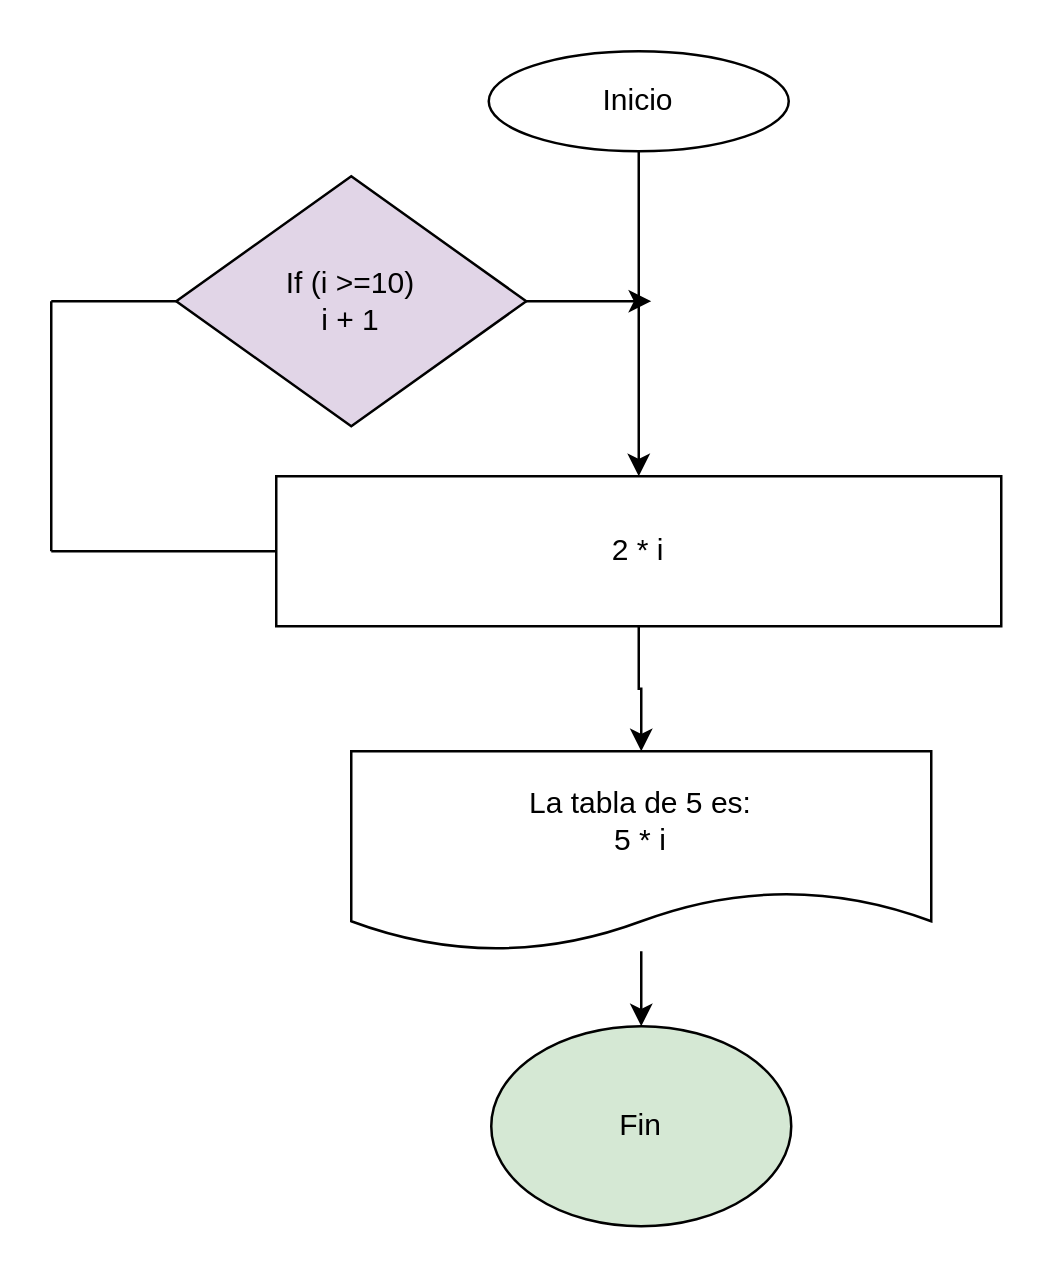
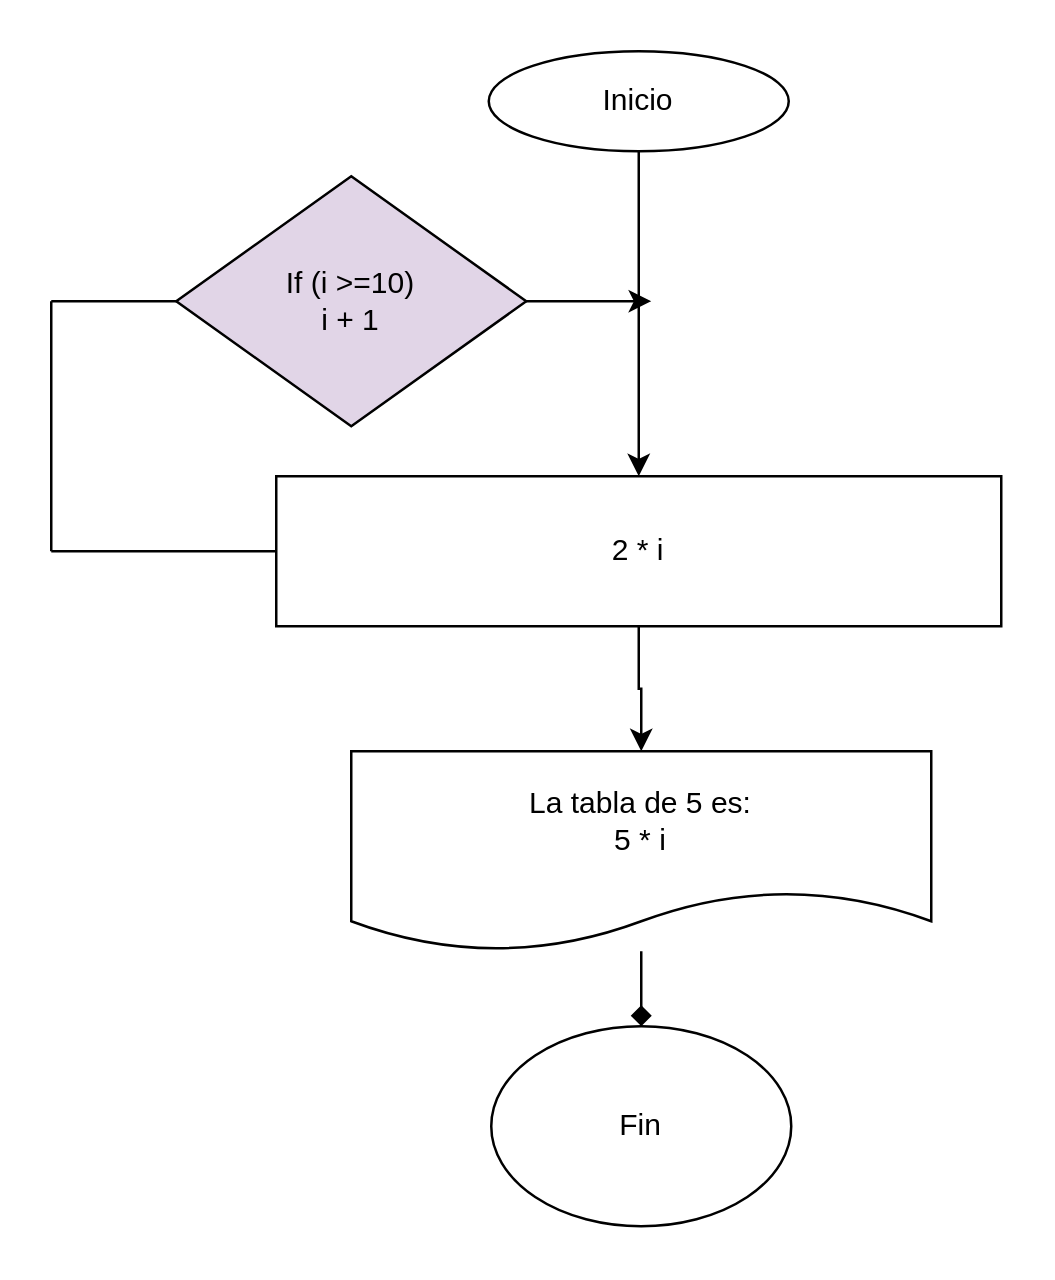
(641, 1007) -> (641, 1006)
(641, 1126) -> (641, 1126)
